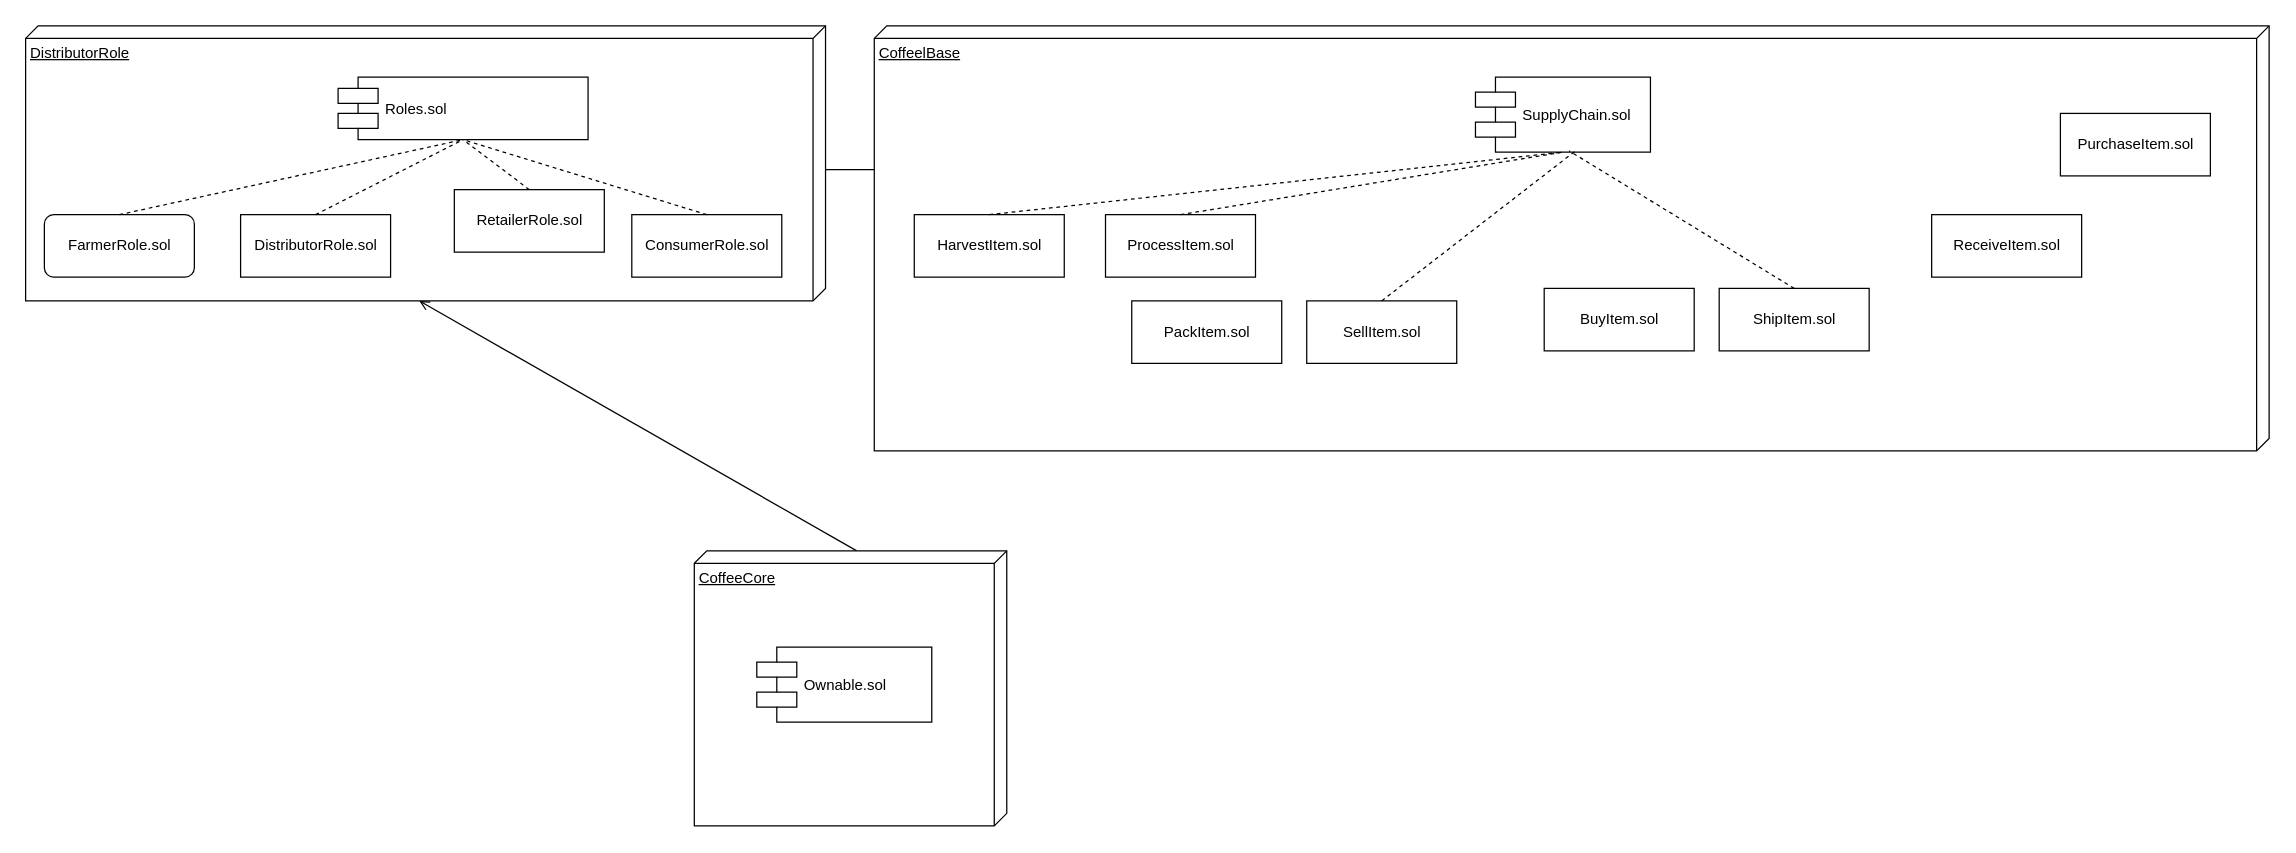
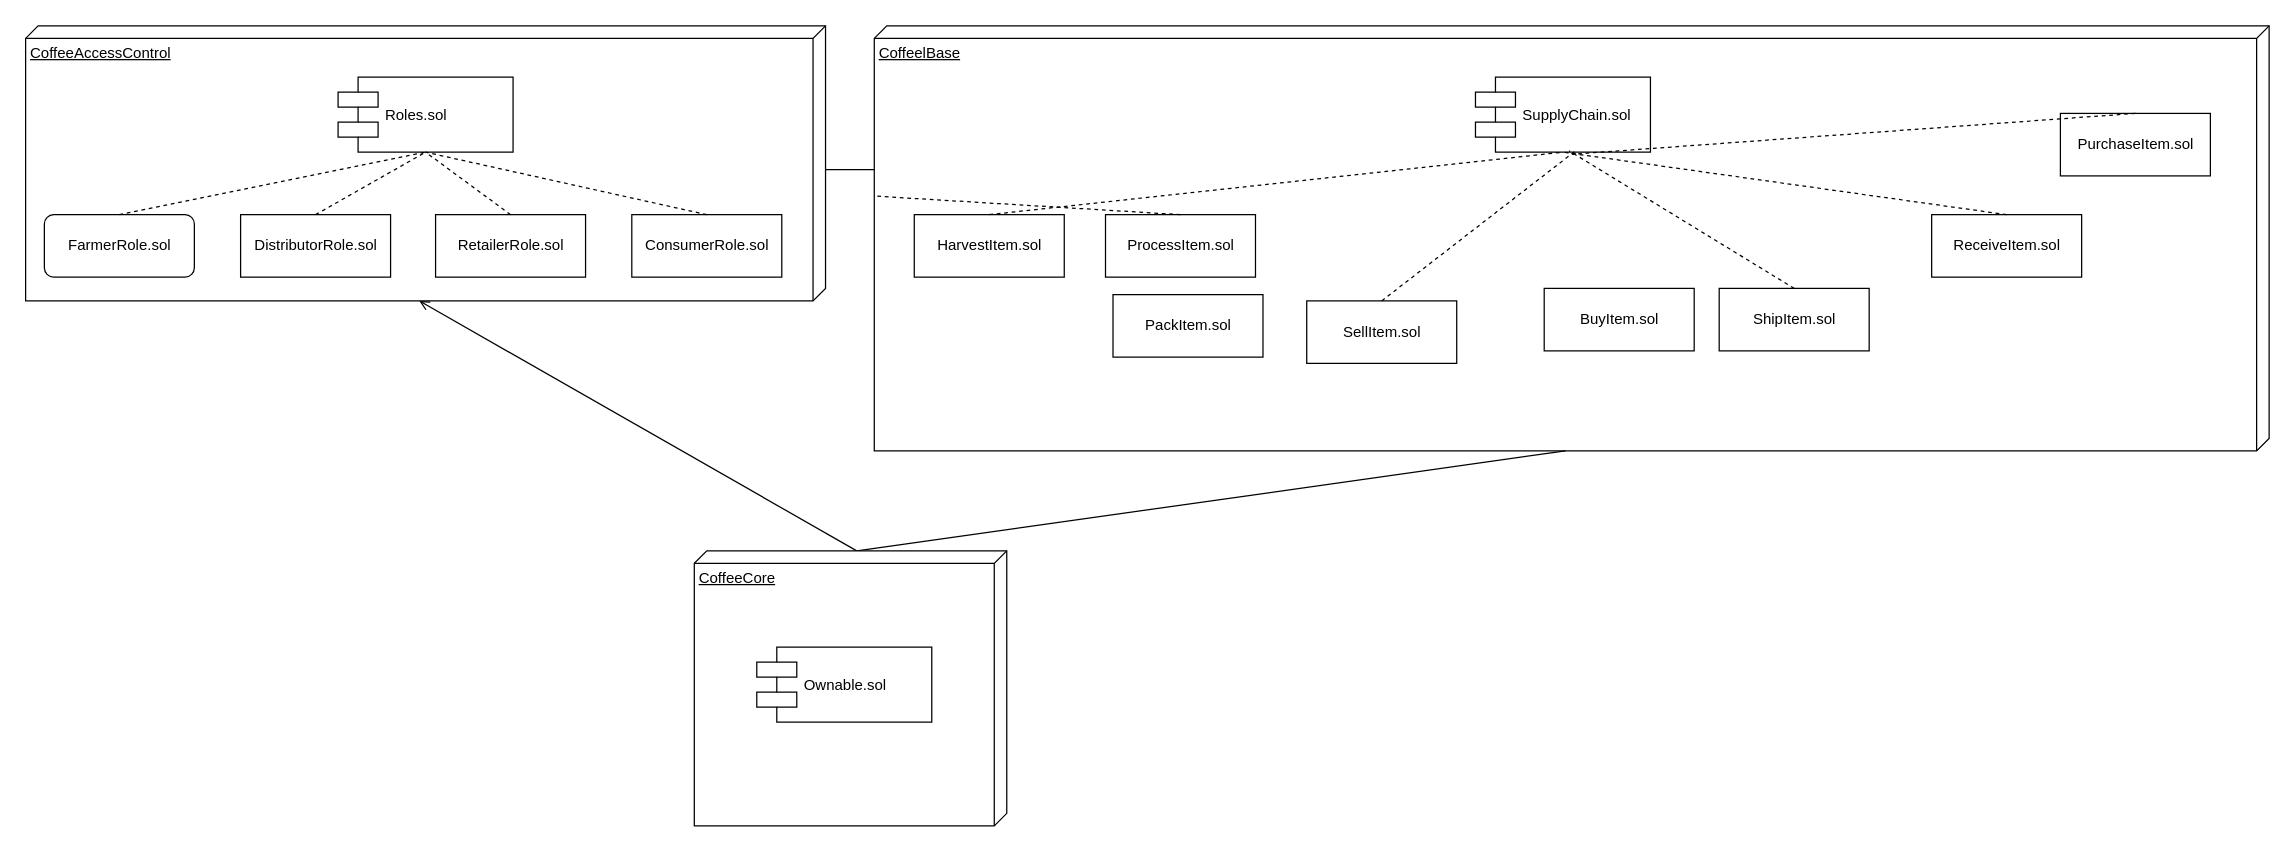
(88, 53) -> (108, 53)
(463, 108) -> (426, 114)
none -> (1871, 132)
(1365, 184) -> (963, 201)
none -> (1791, 184)
(529, 221) -> (511, 246)
(1207, 332) -> (1188, 326)
none -> (1238, 497)
